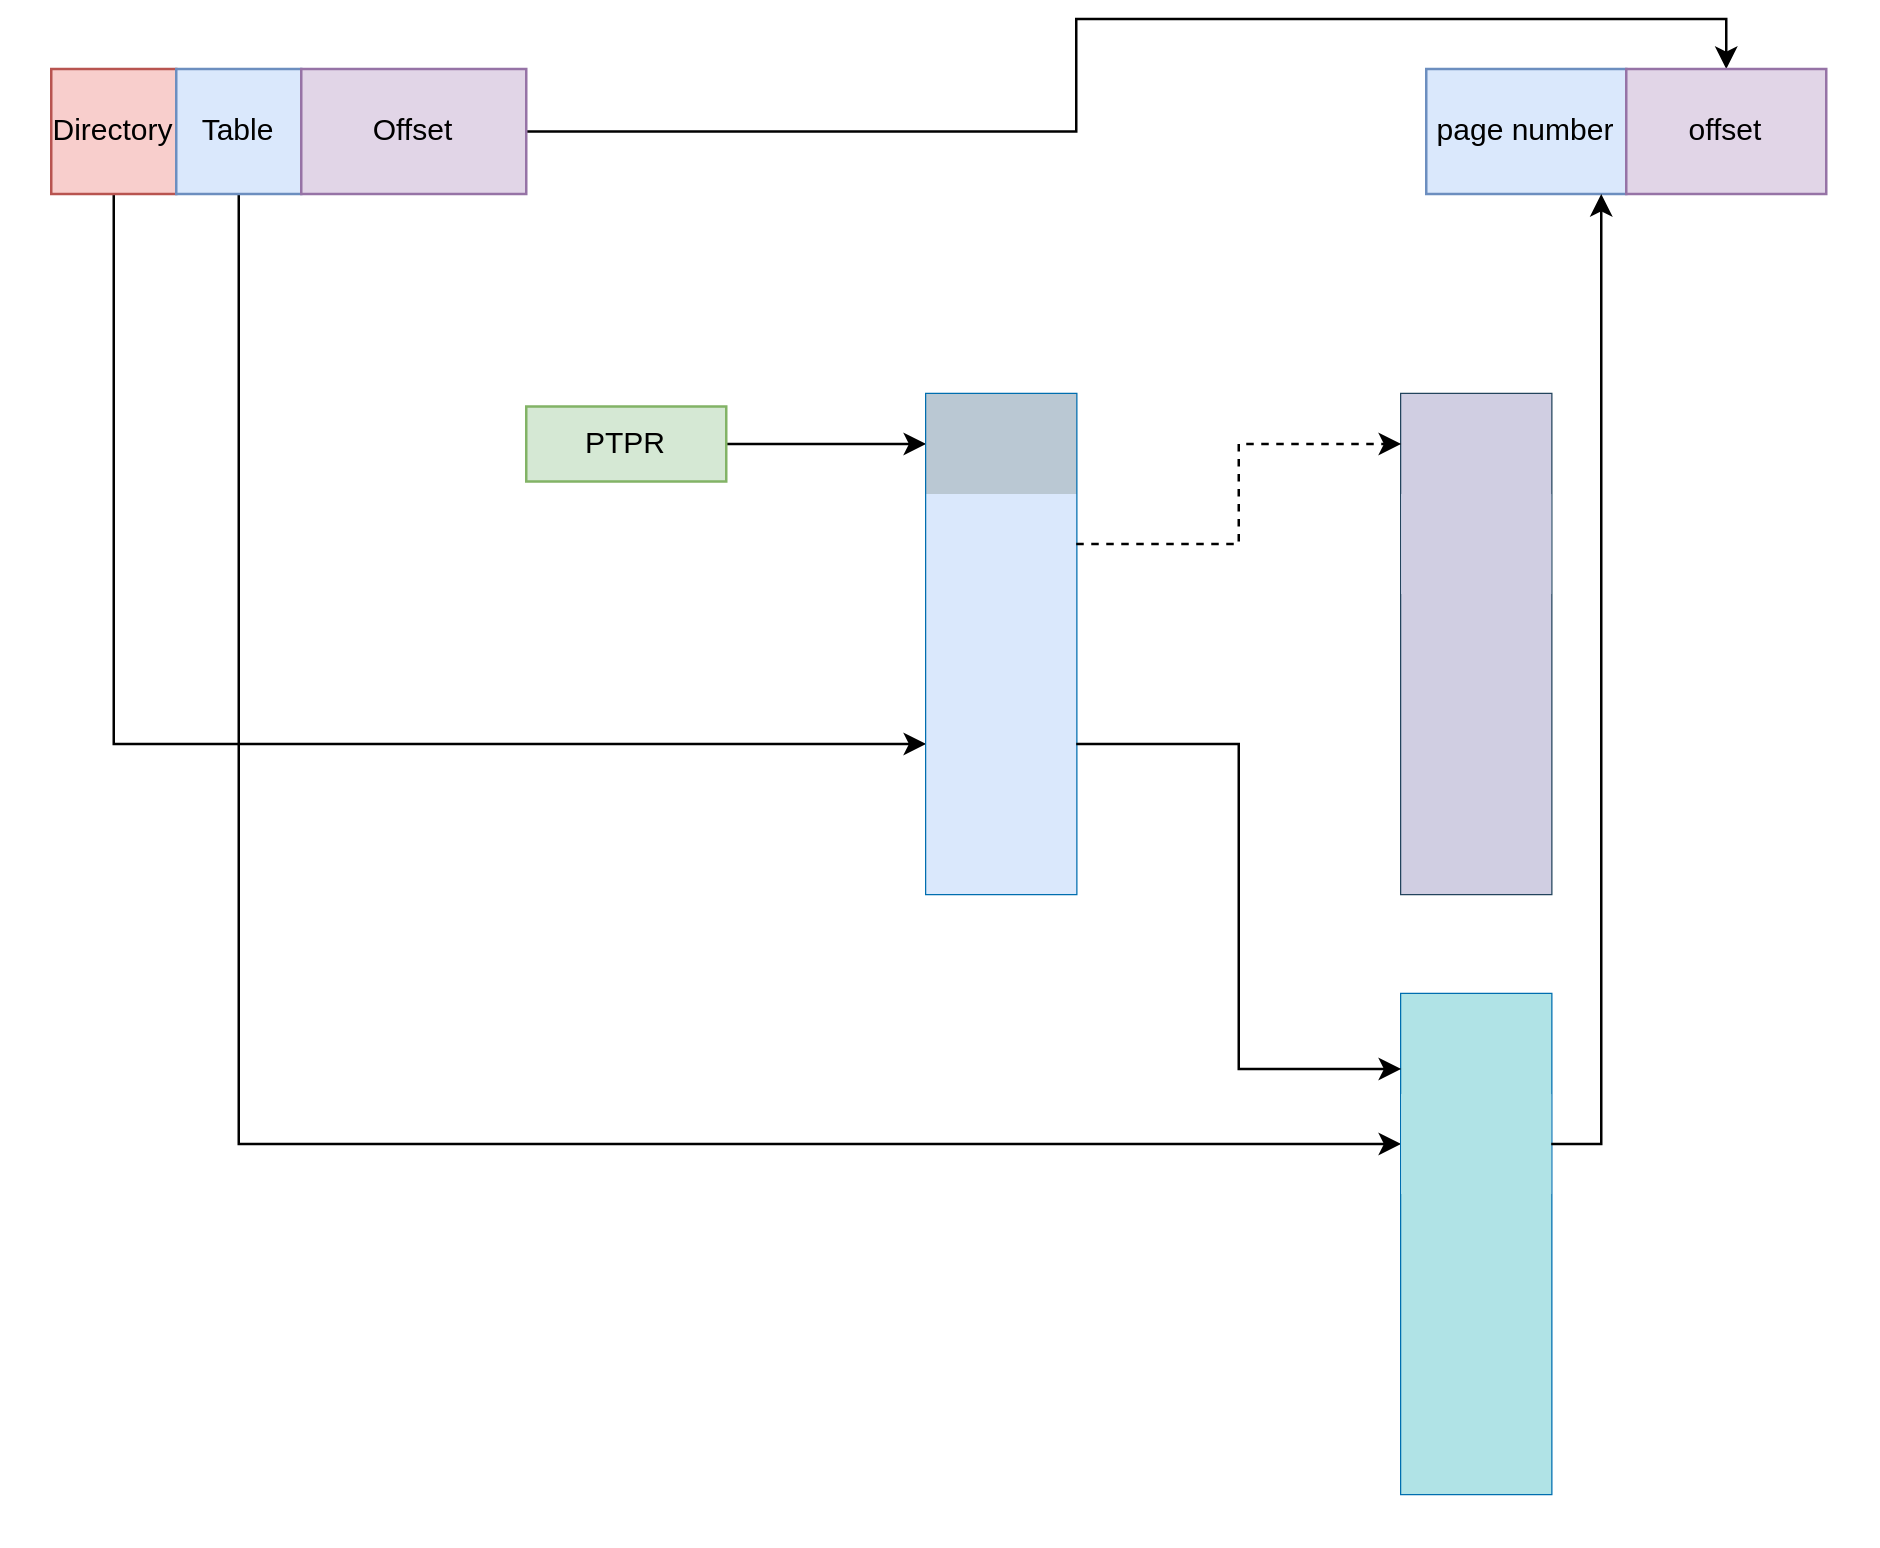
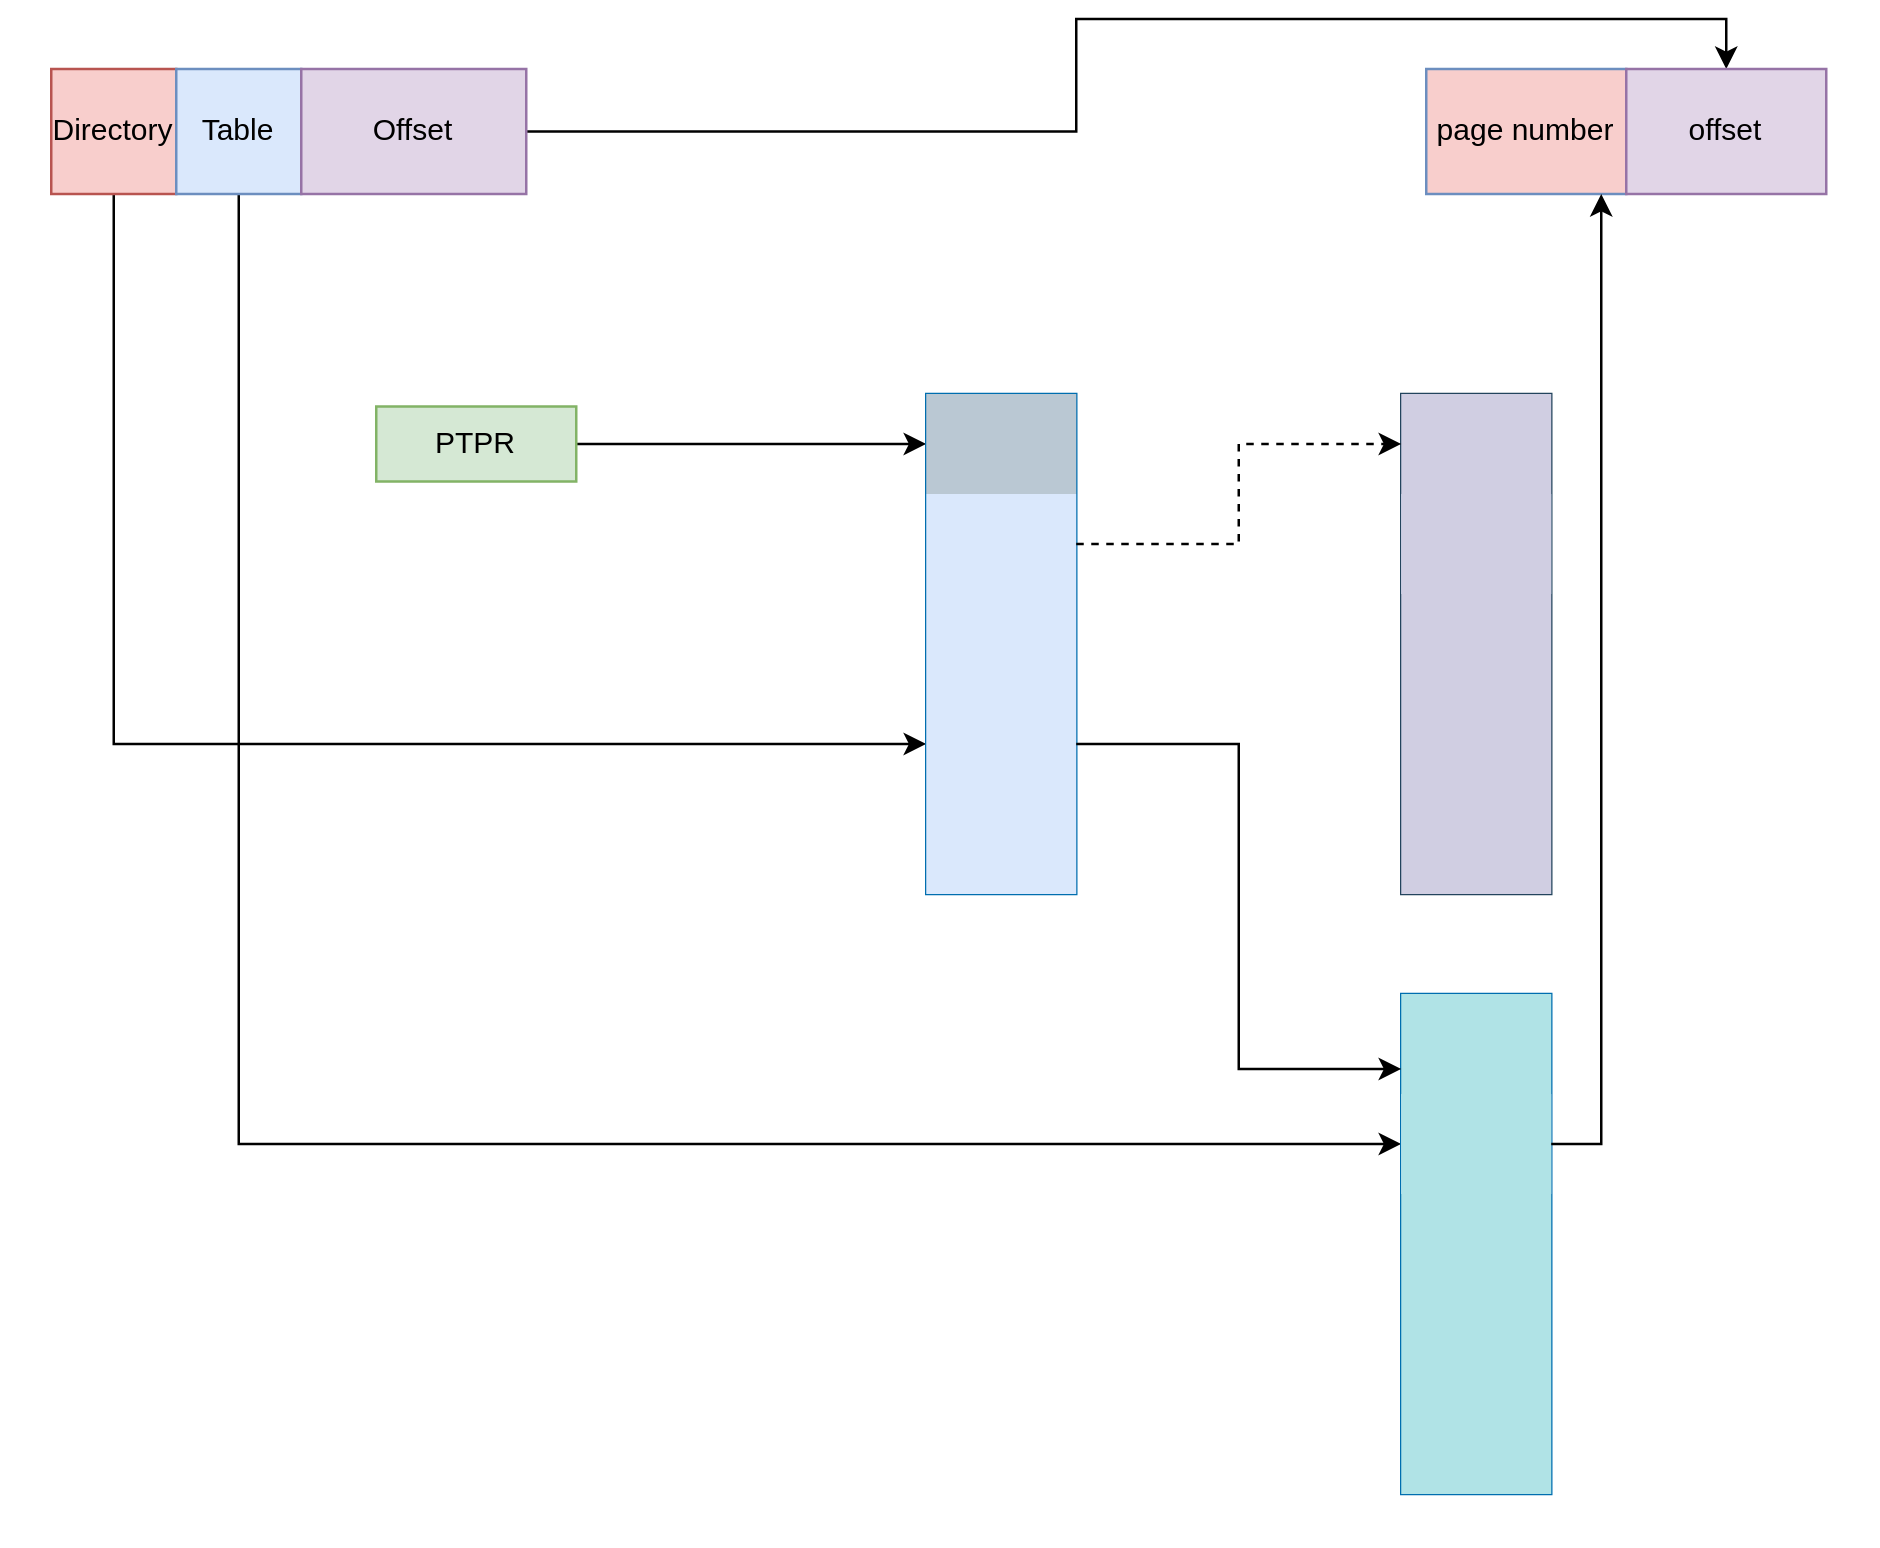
(1526, 131) -> (1526, 131)
(626, 444) -> (476, 444)
